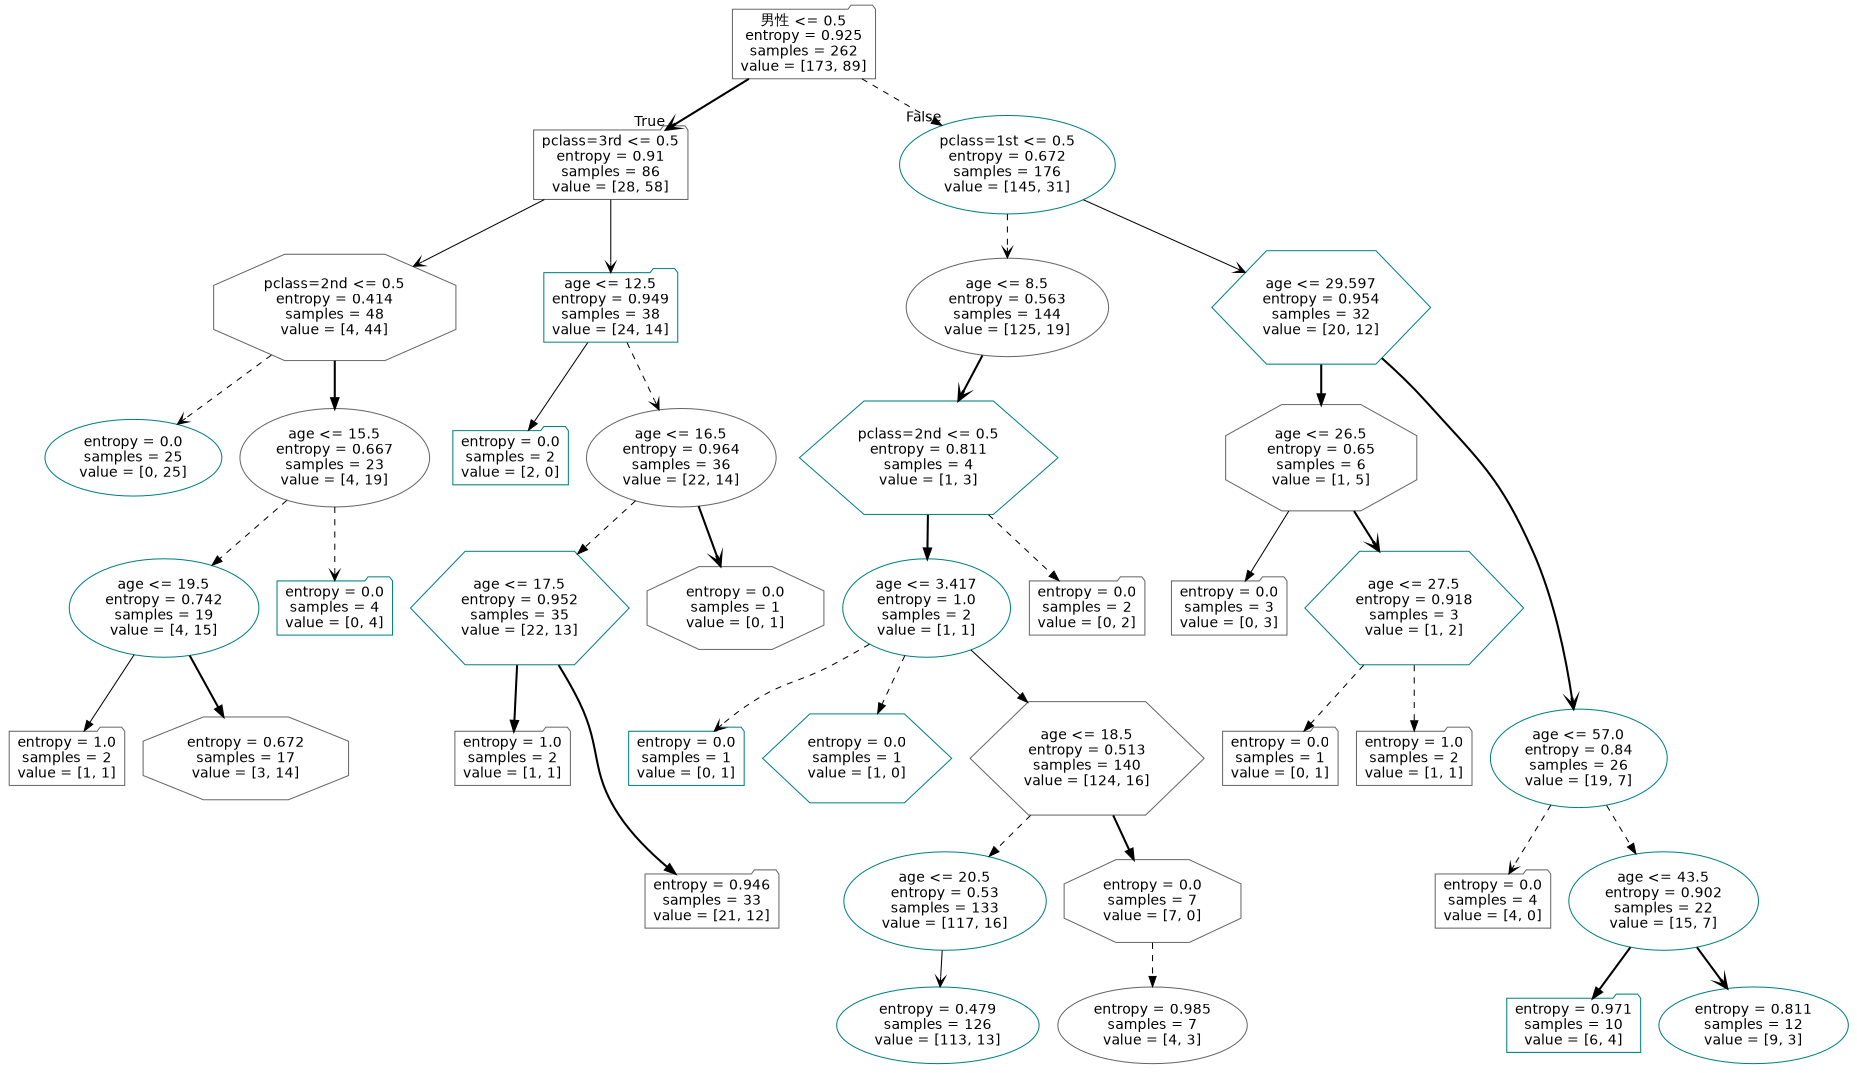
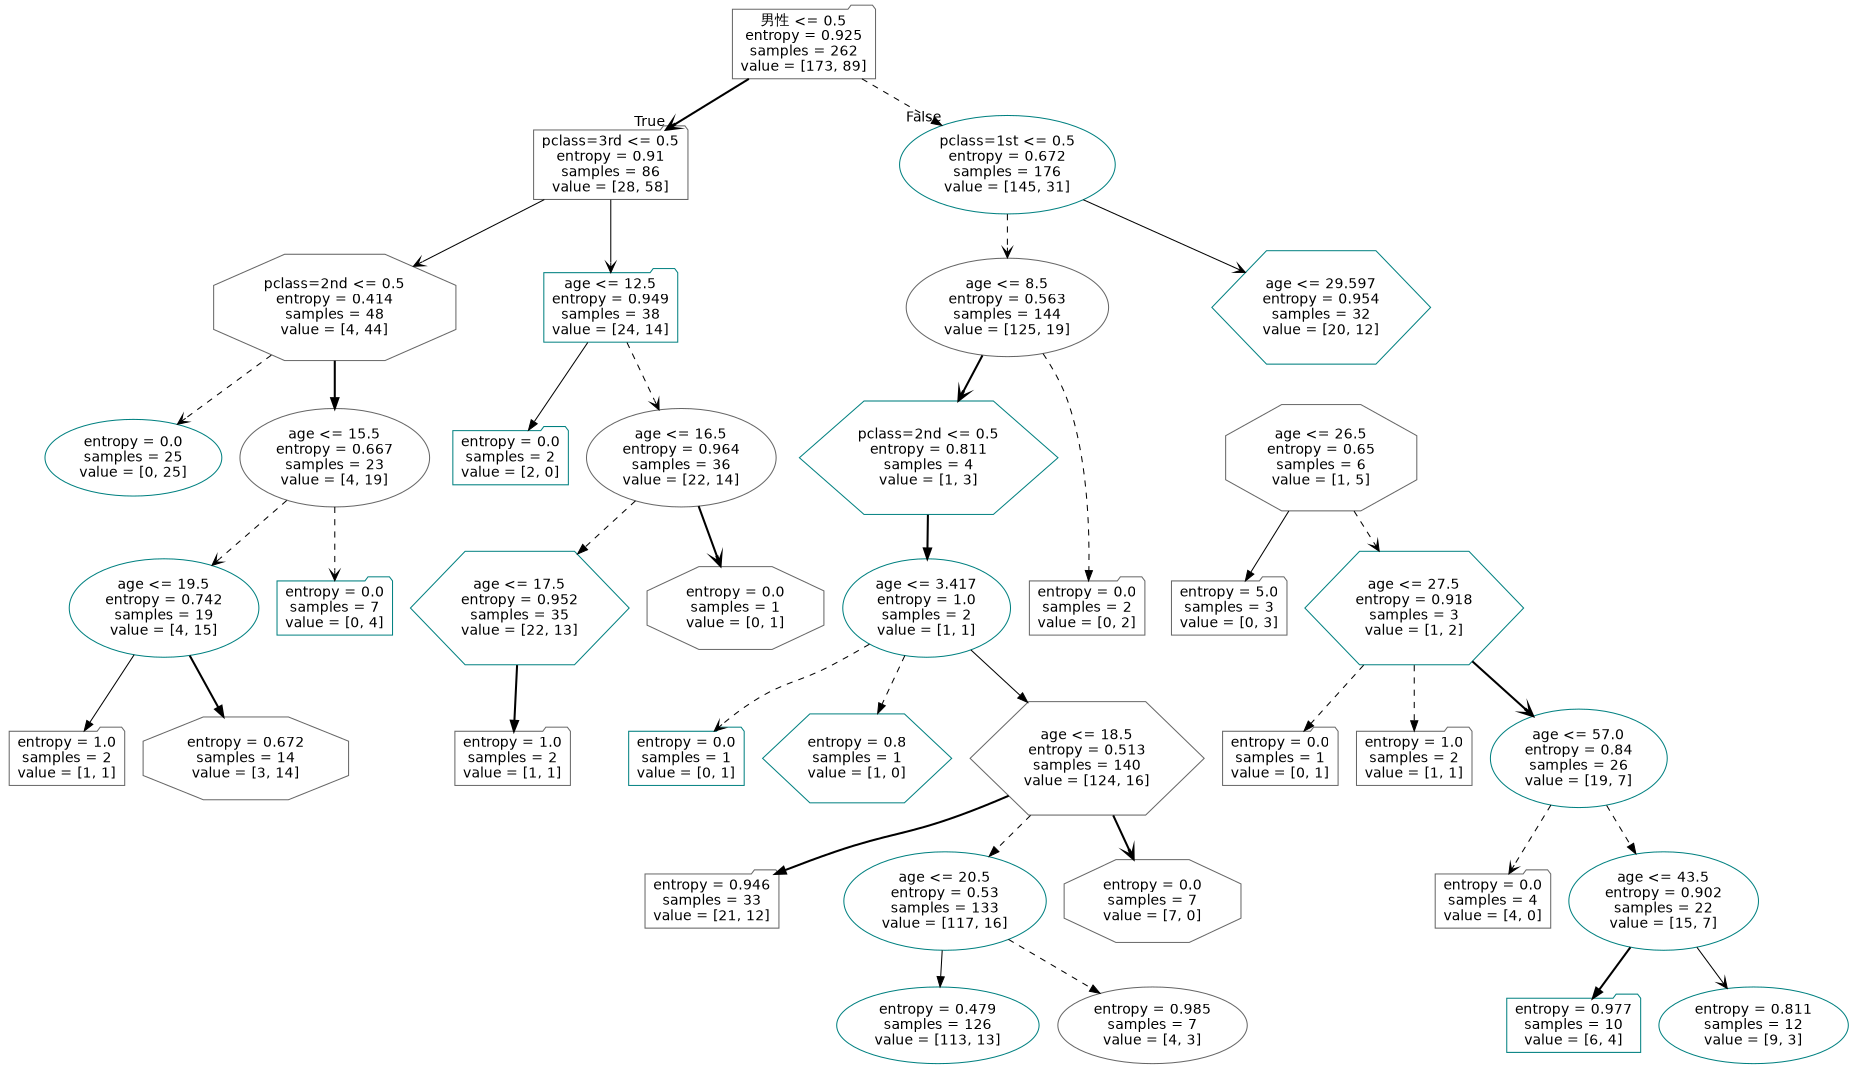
(1321, 379) -> none
(1512, 509) -> (1499, 685)
(1364, 527) -> (1364, 527)
(253, 529) -> (253, 529)
(1020, 544) -> (1082, 458)
(335, 608) -> (335, 608)
(1229, 608) -> (1229, 608)
(246, 758) -> (246, 758)
(857, 758) -> (857, 758)
(600, 773) -> (897, 834)
(1121, 833) -> (1121, 833)
(1153, 960) -> (1050, 964)
(941, 963) -> (941, 963)
(1709, 964) -> (1709, 964)
(1574, 1025) -> (1574, 1025)
